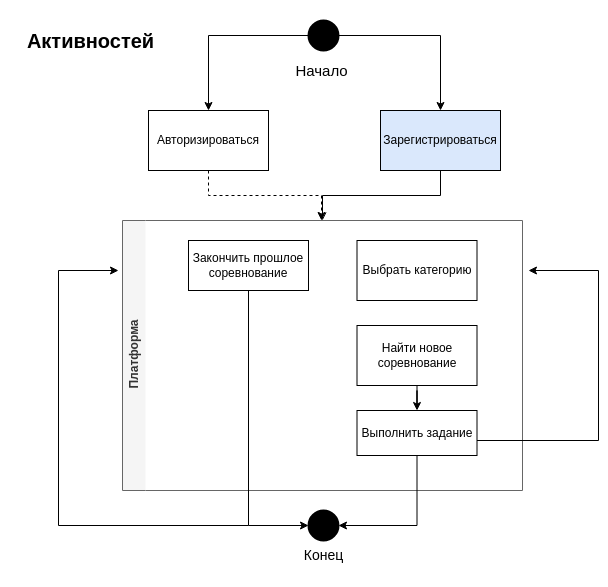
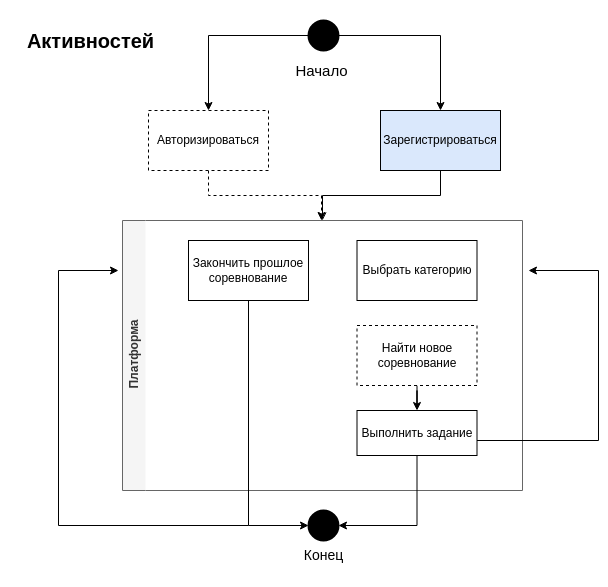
(209, 141) -> (209, 141)
(249, 266) -> (249, 271)
(417, 356) -> (417, 356)
